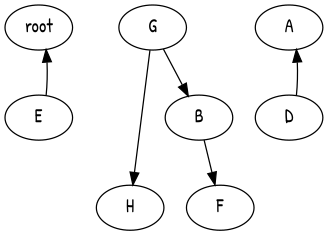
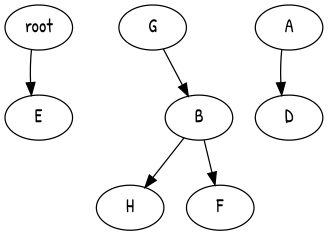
(47, 79) -> (30, 66)
(297, 79) -> (281, 66)
(142, 111) -> (168, 158)
